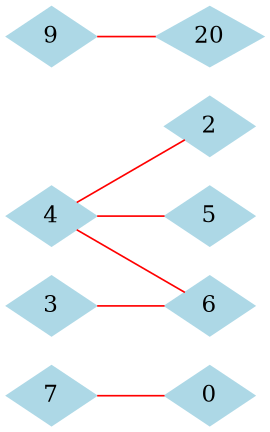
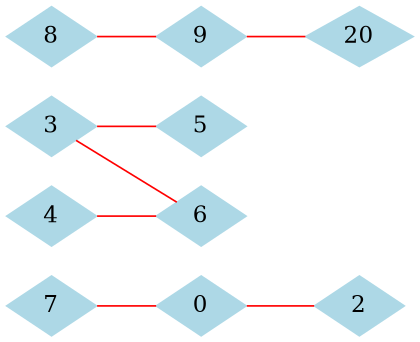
none -> (52, 37)
(131, 171) -> (280, 306)
(131, 216) -> (127, 126)
